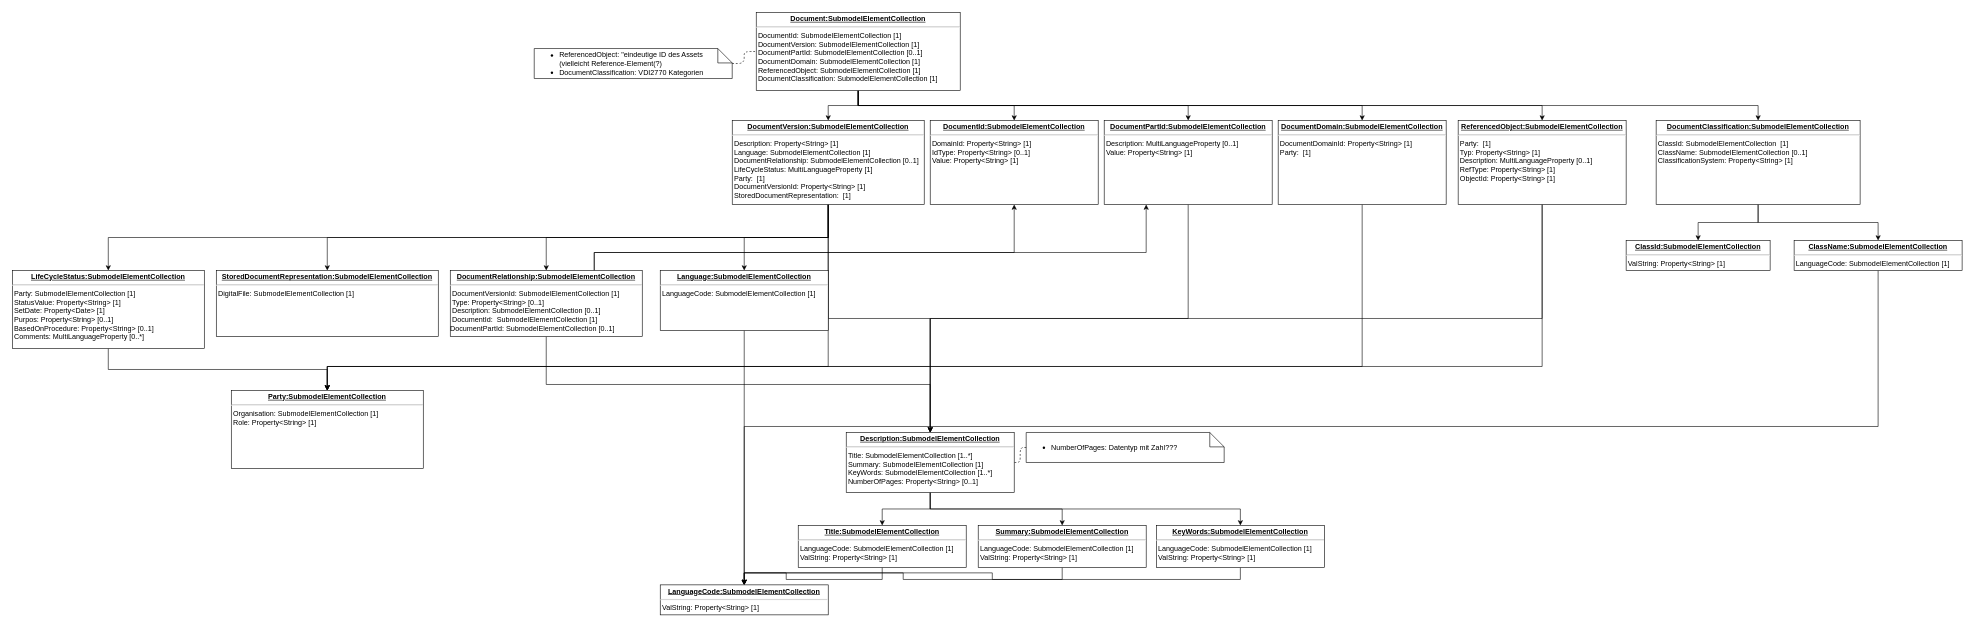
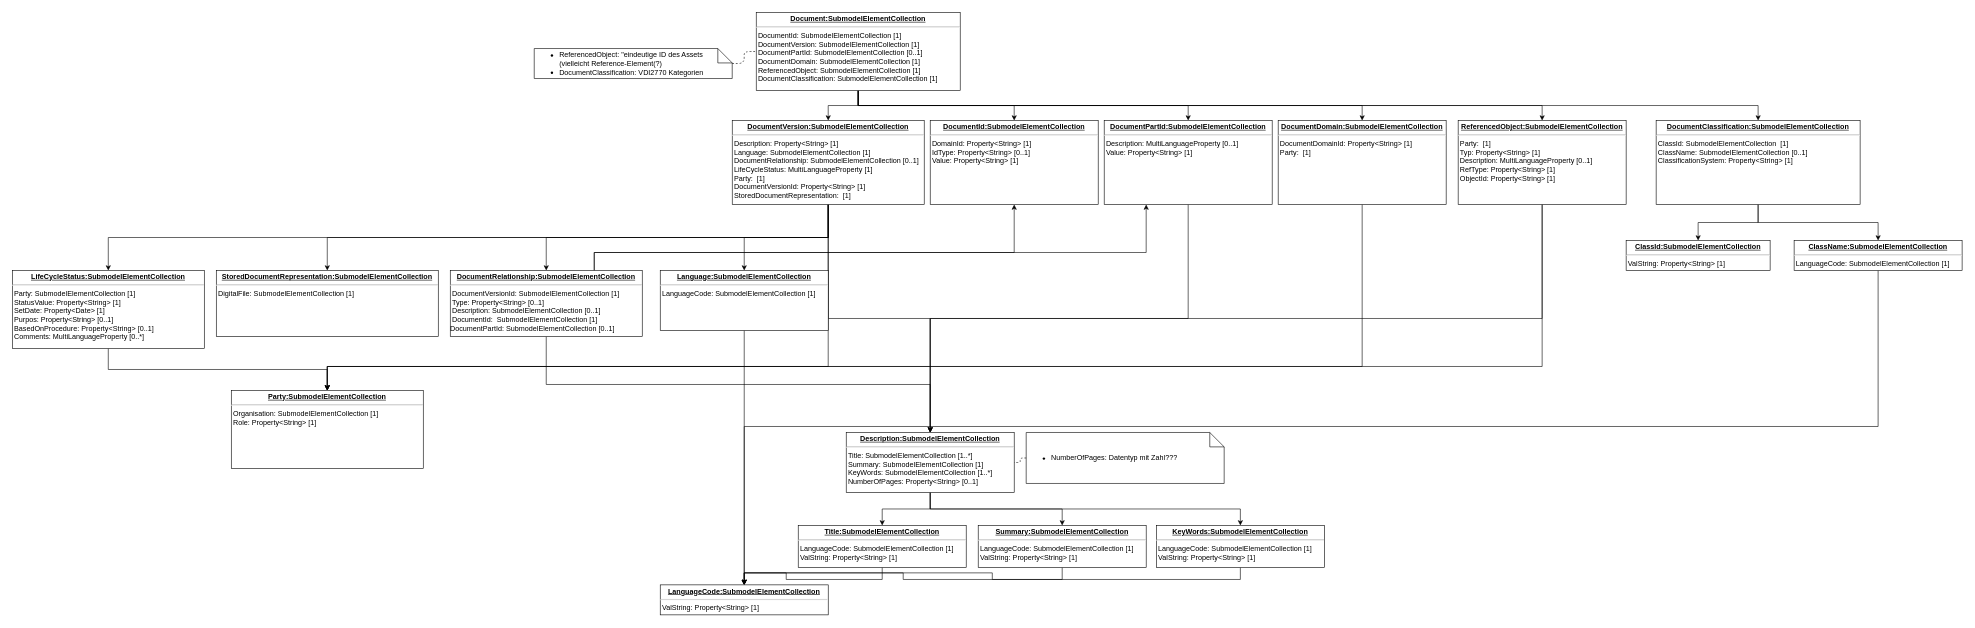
(1125, 447) -> (1125, 458)
